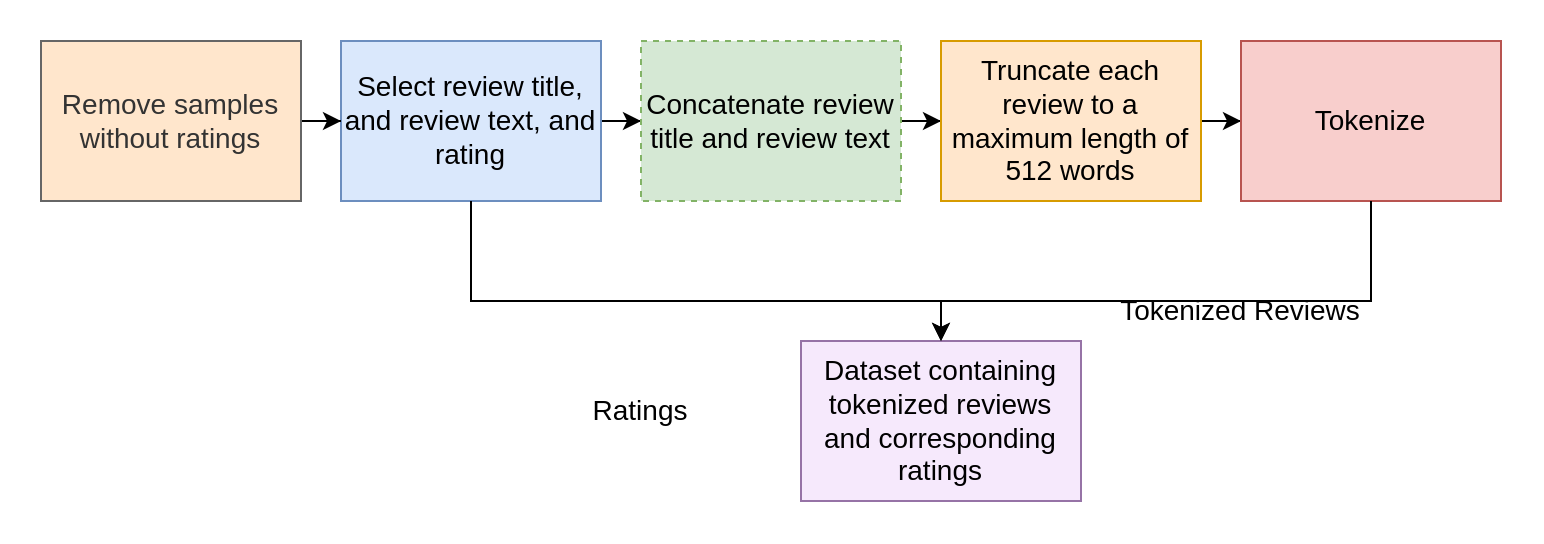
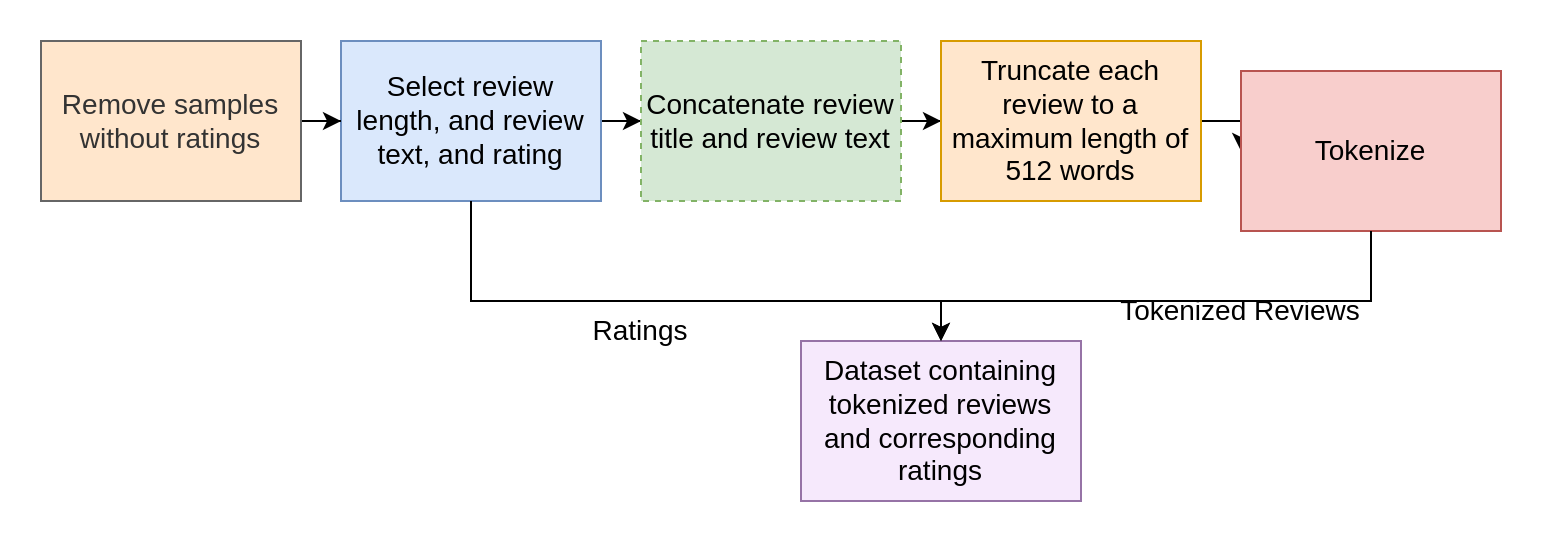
(471, 121) -> (471, 121)
(1371, 121) -> (1371, 151)
(641, 411) -> (641, 331)
